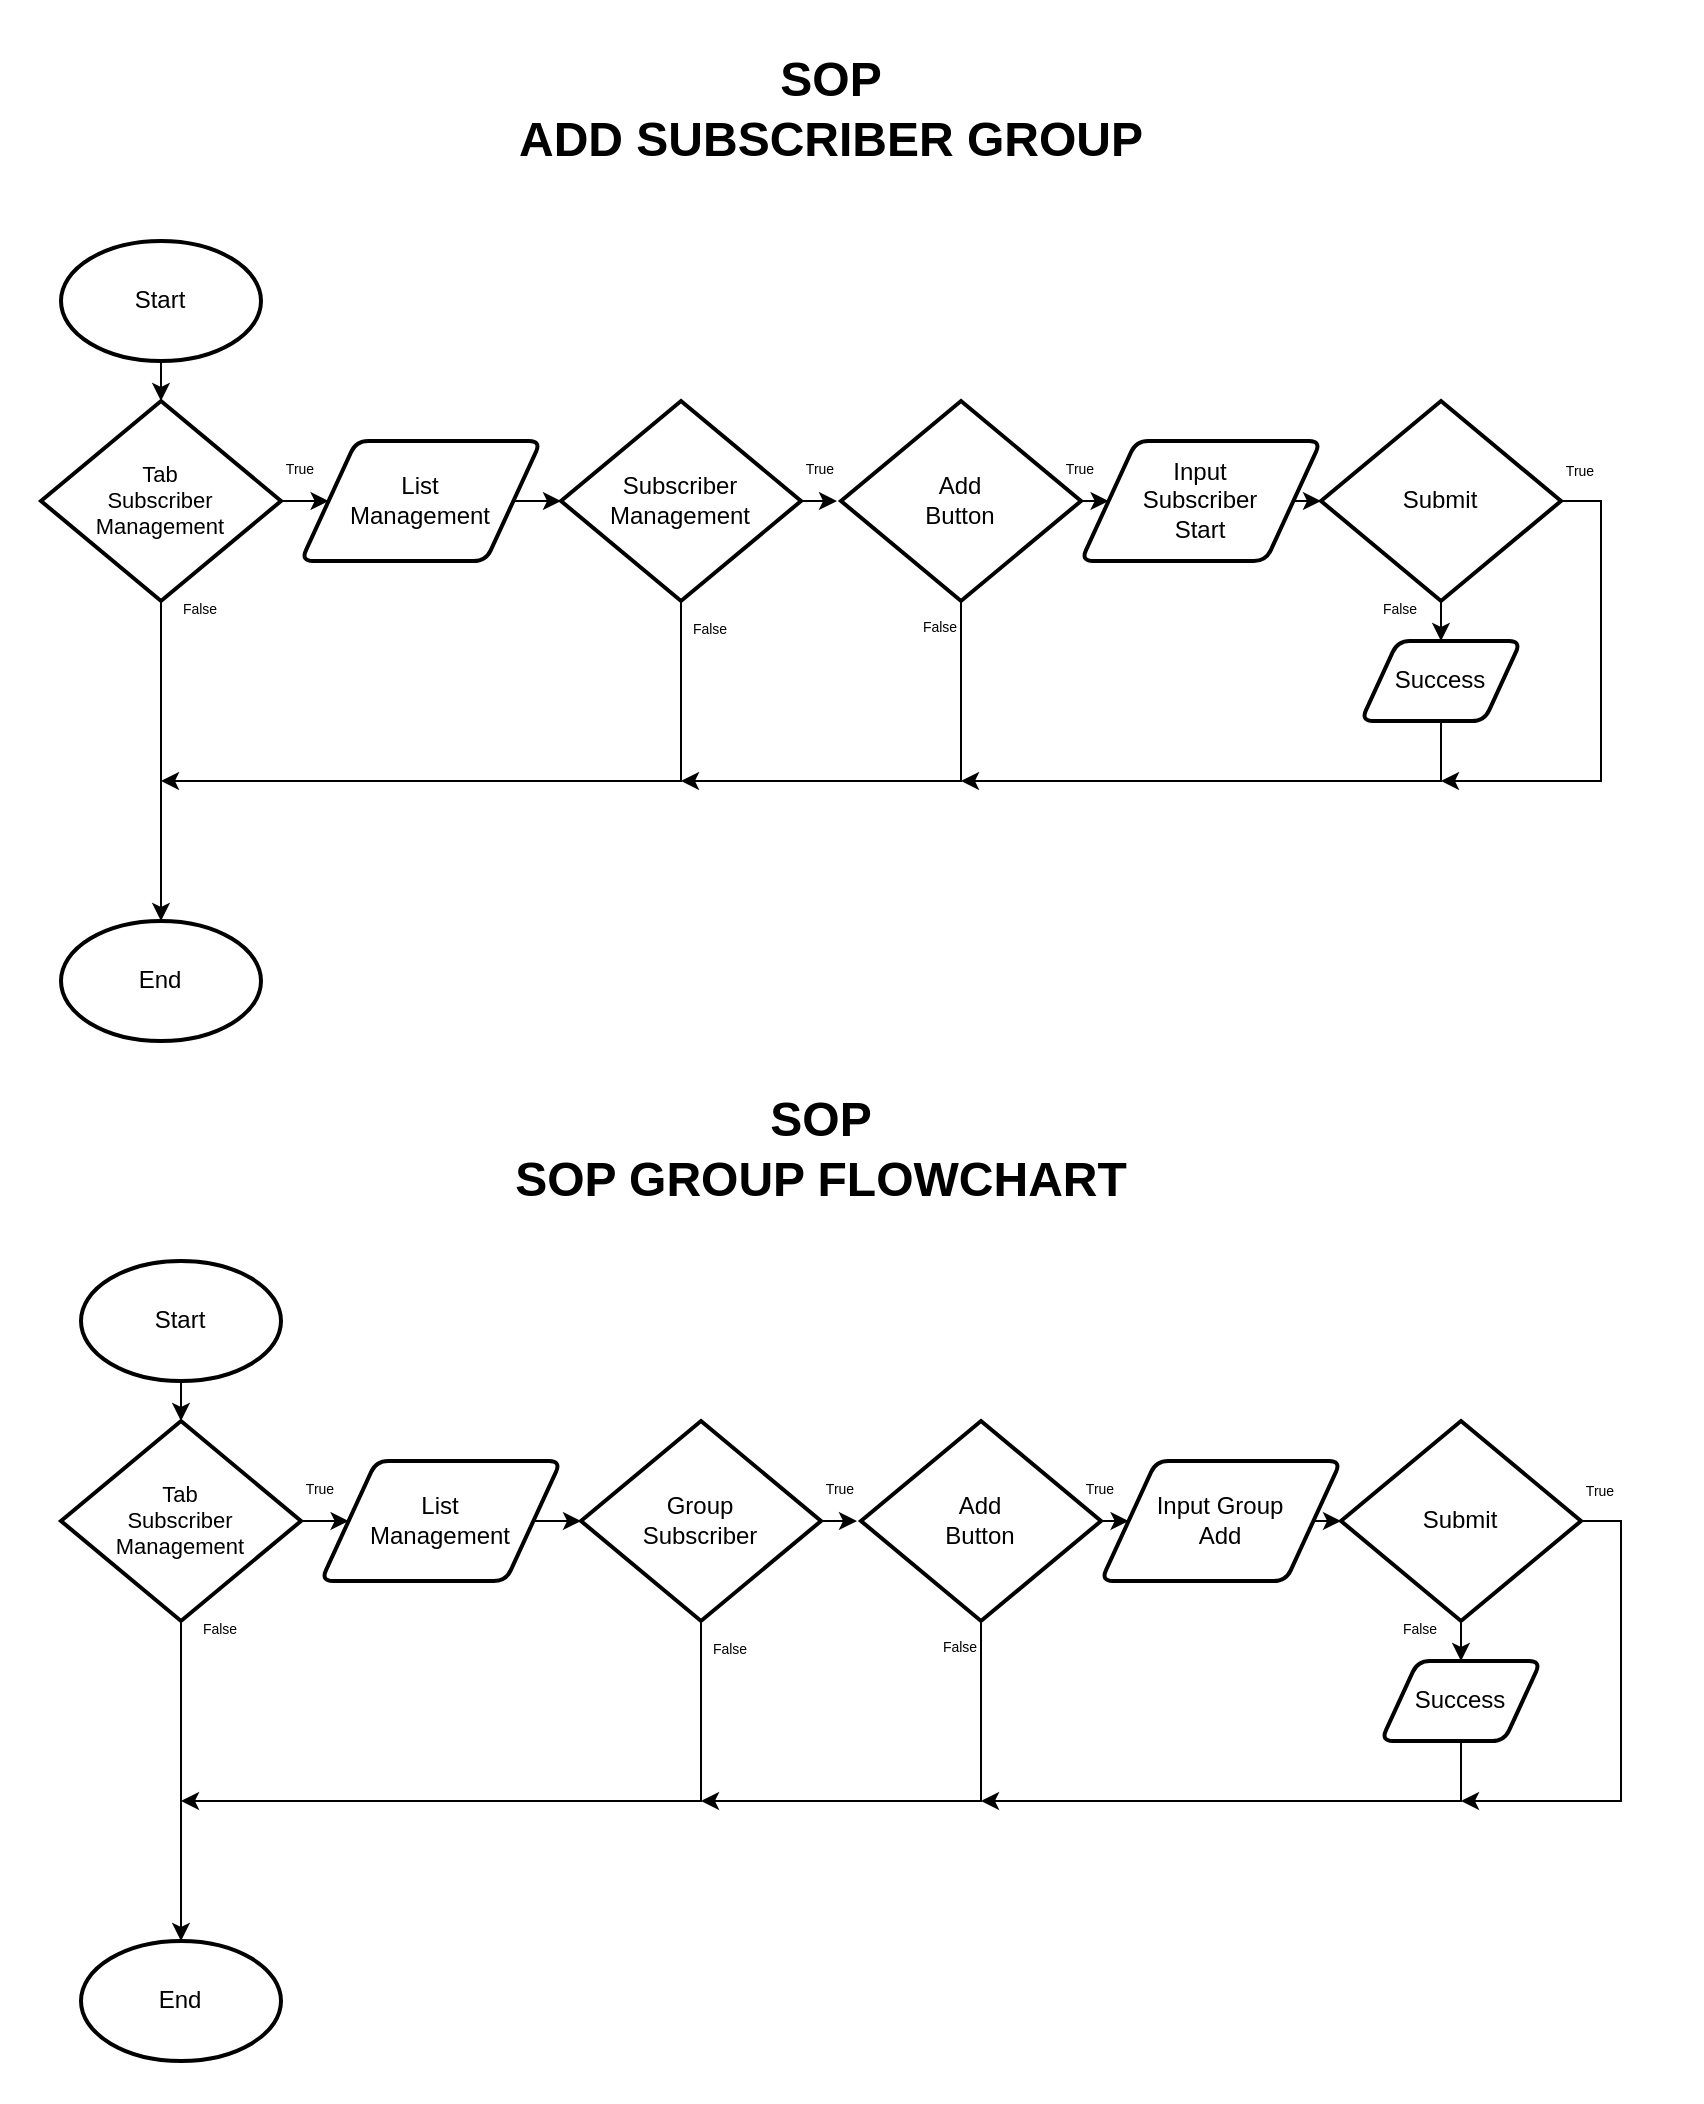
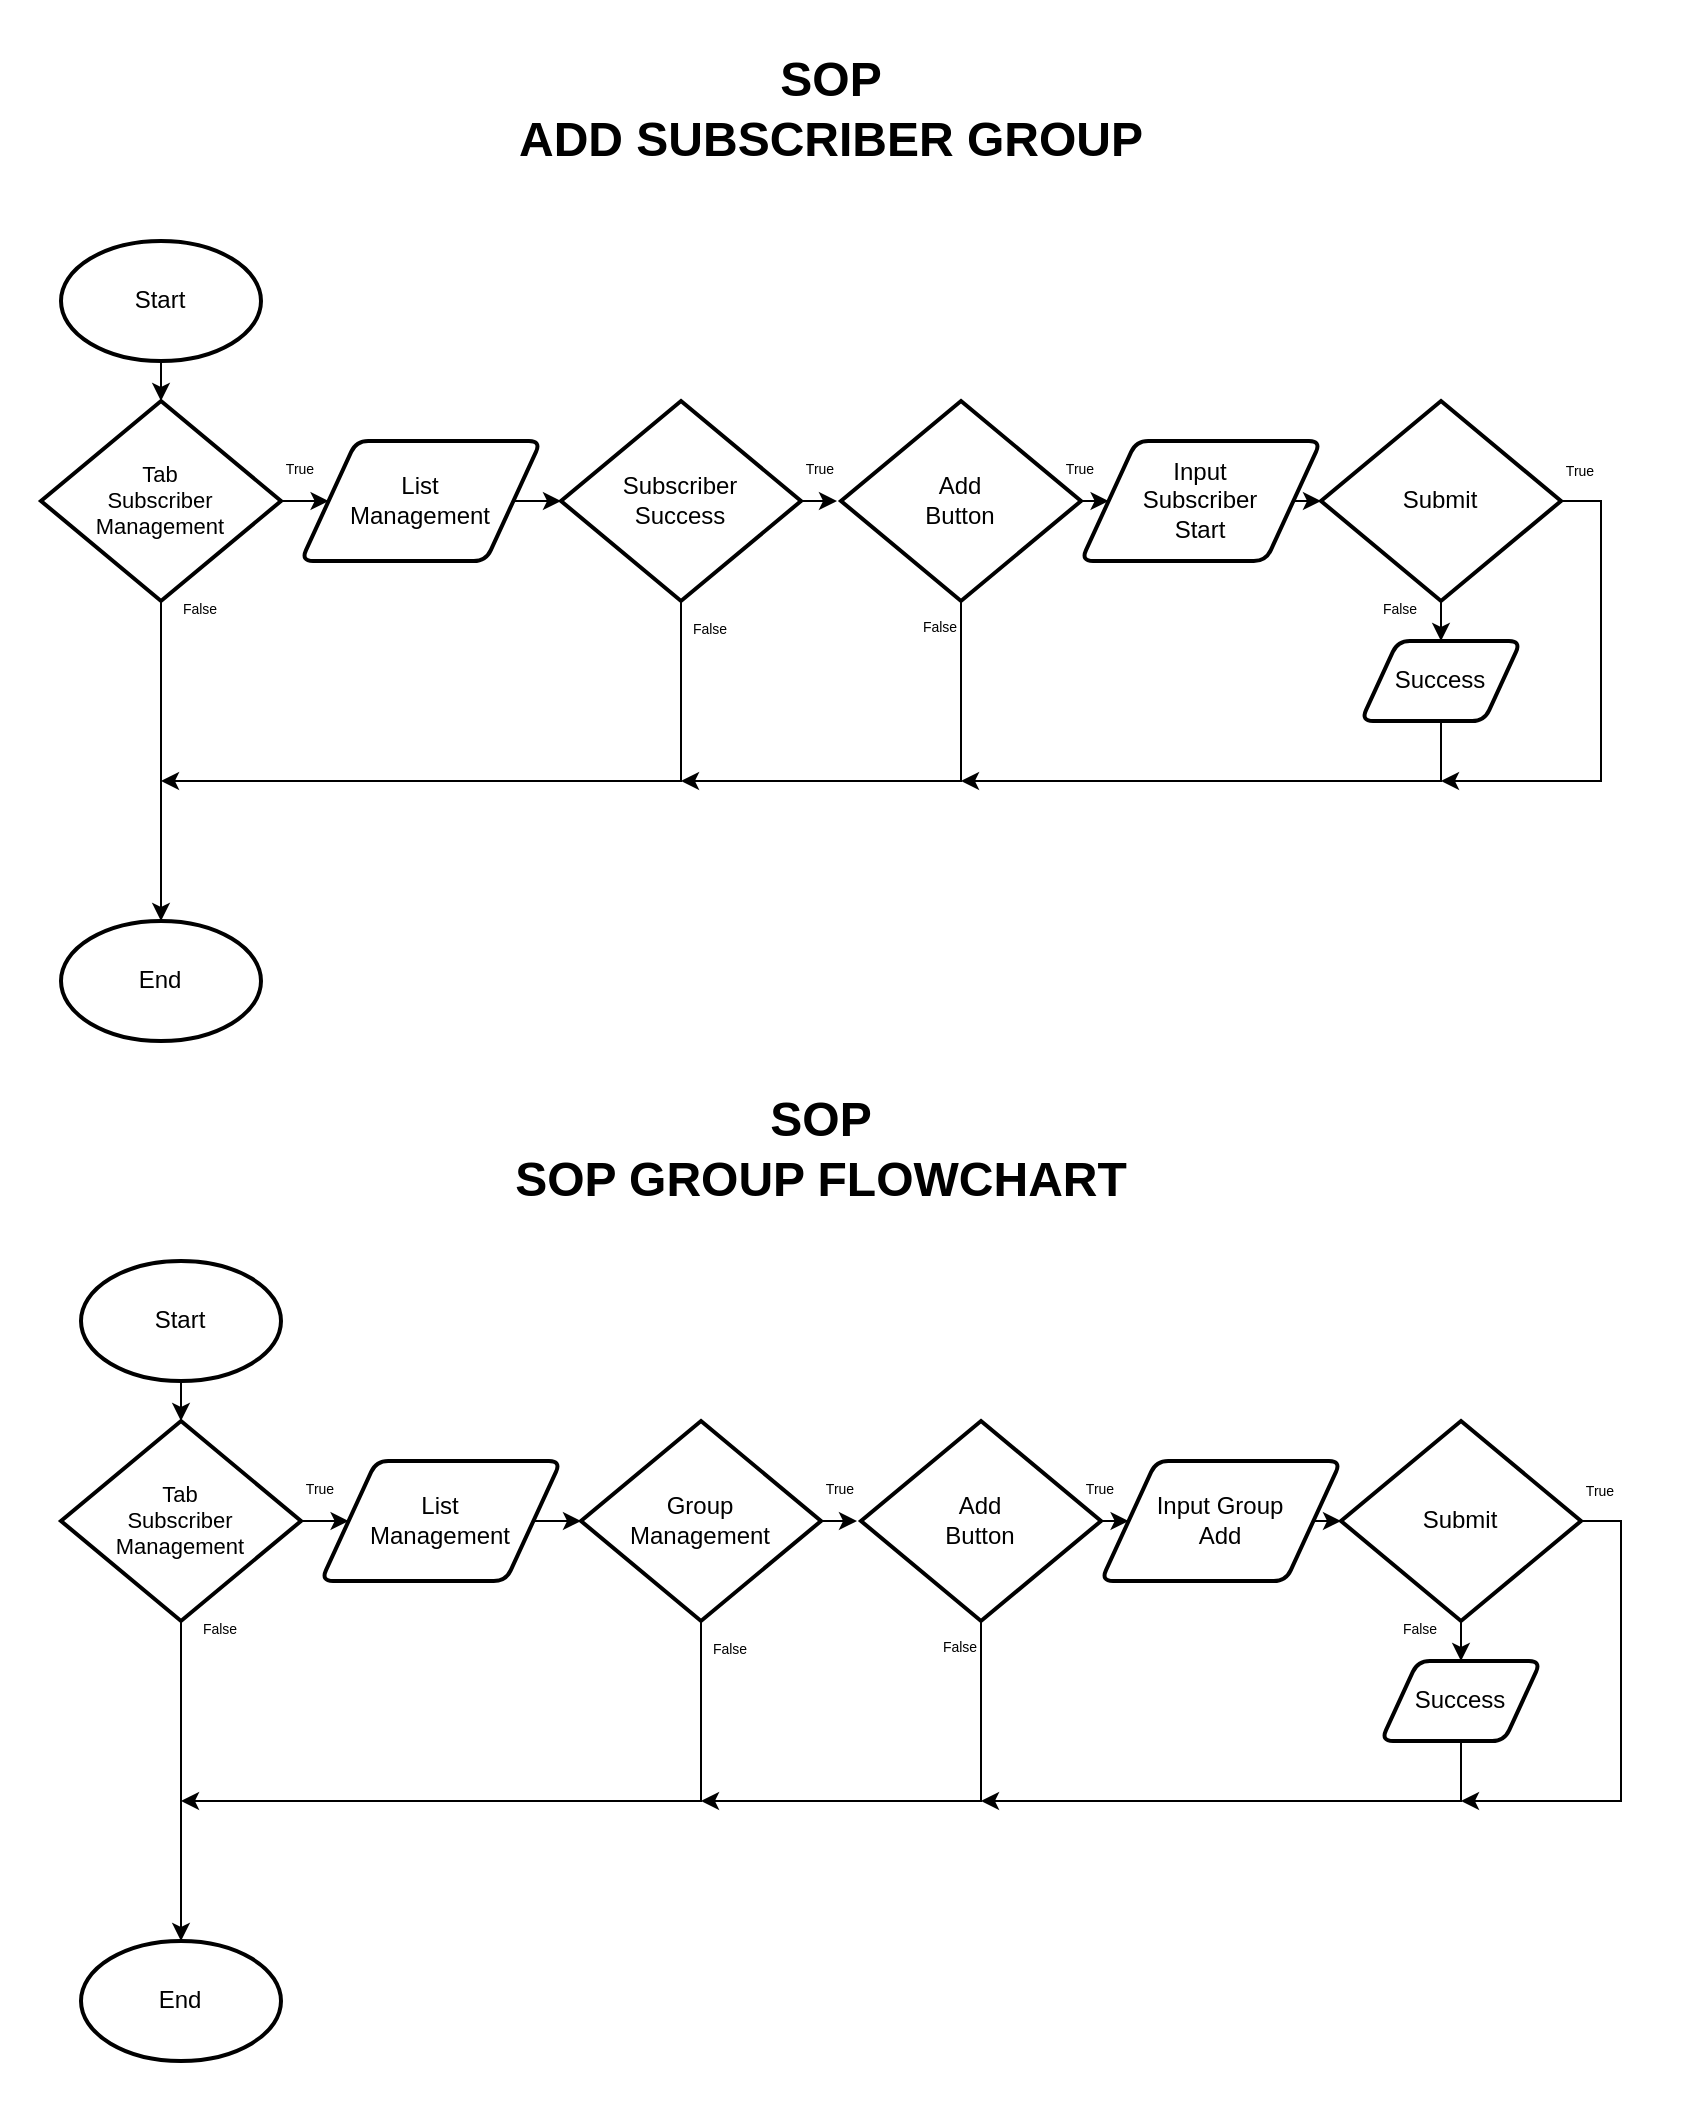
(681, 501) -> (681, 501)
(701, 1521) -> (701, 1521)
